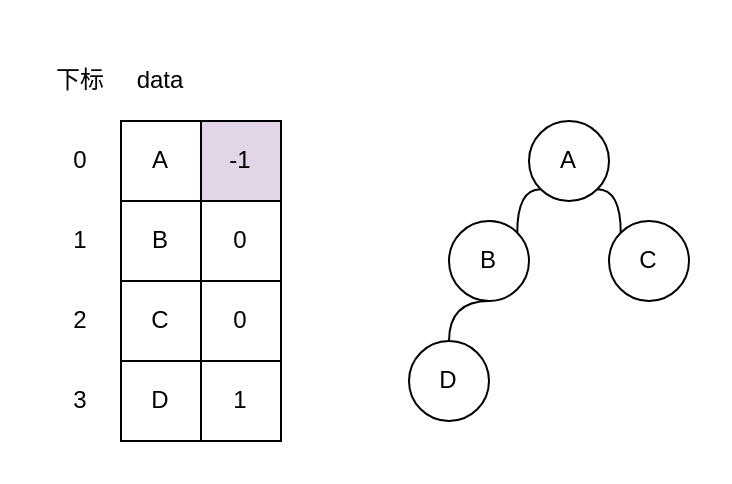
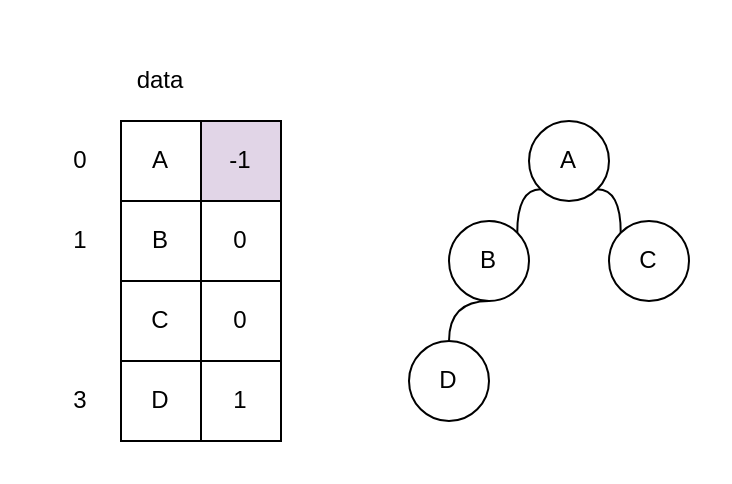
(81, 81) -> none
(81, 321) -> none
